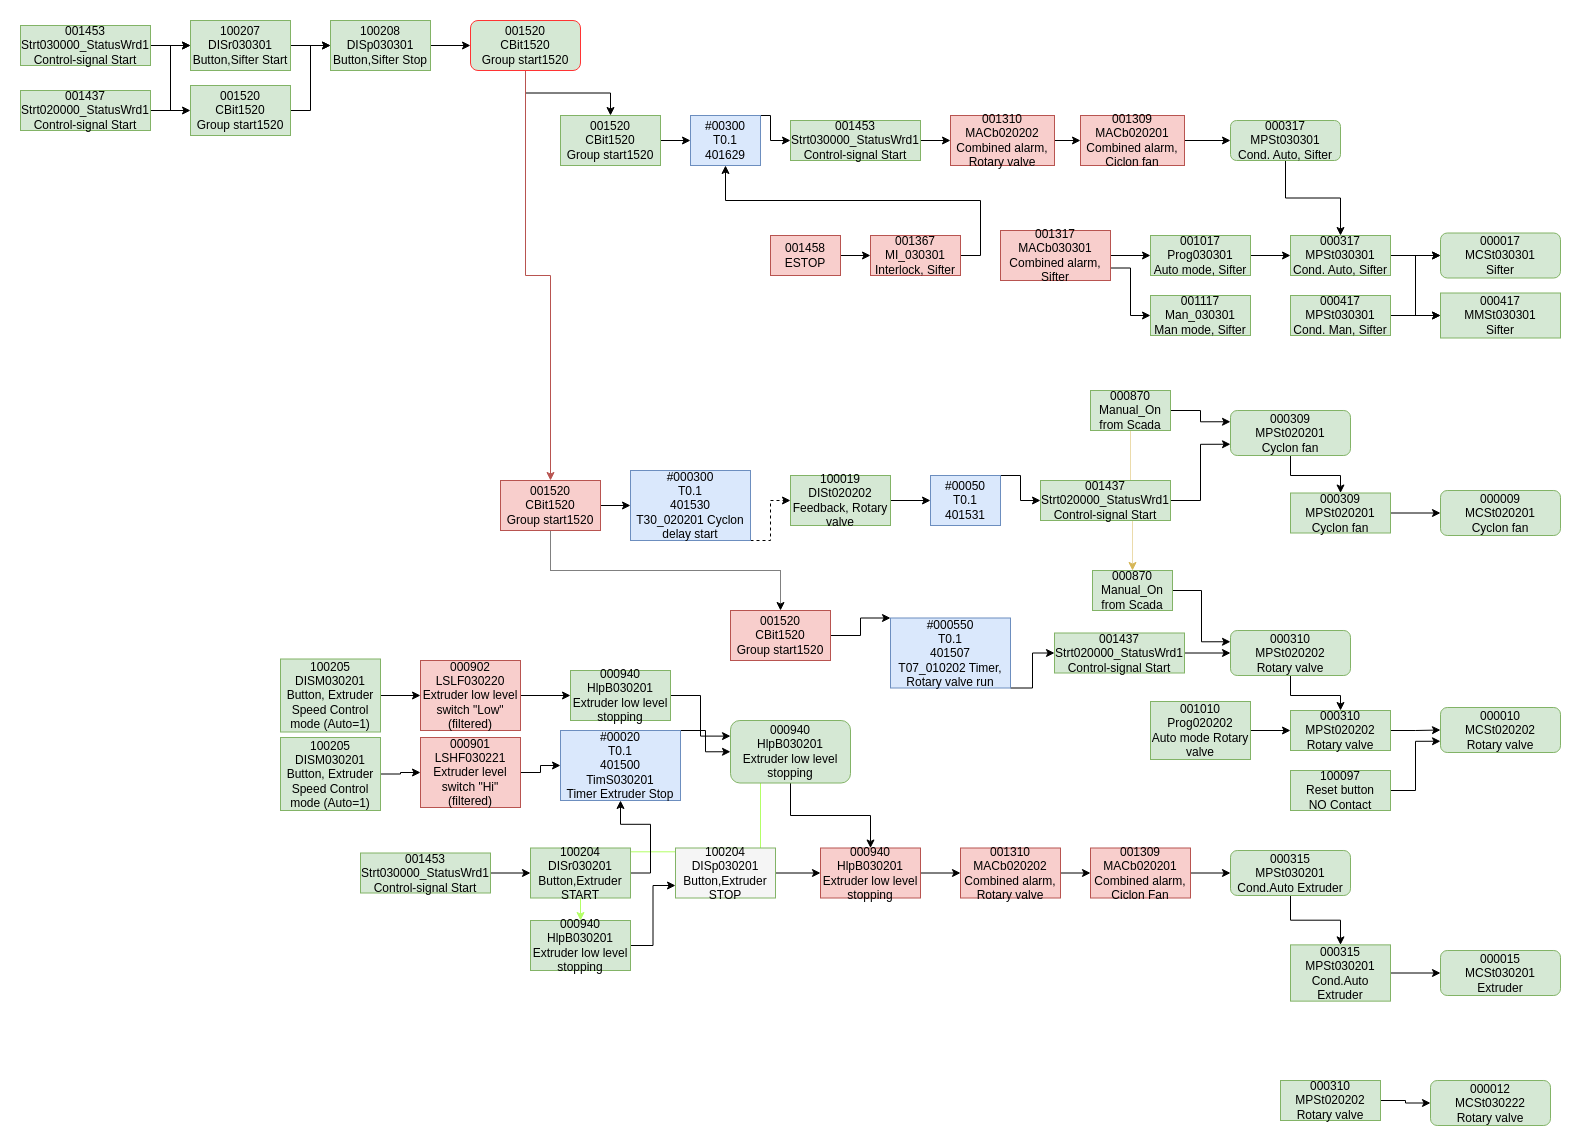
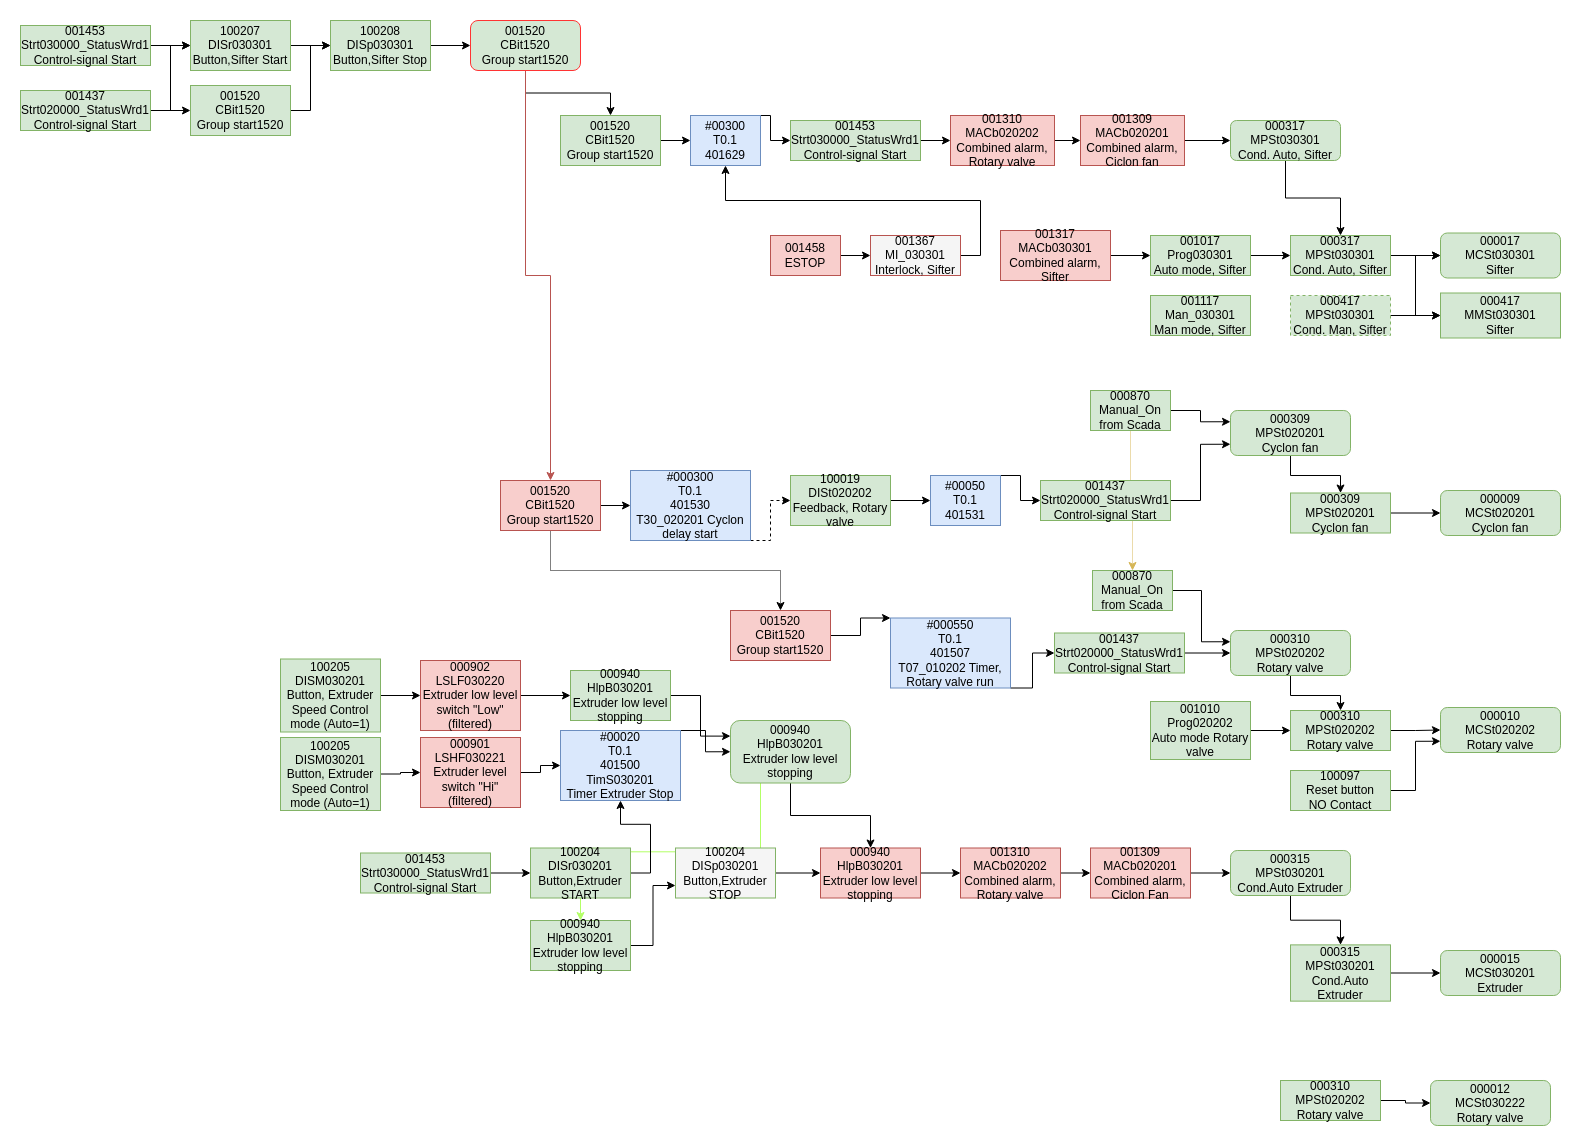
(916, 256) -> (916, 256)
(1131, 288) -> none
(1341, 316) -> (1341, 316)
